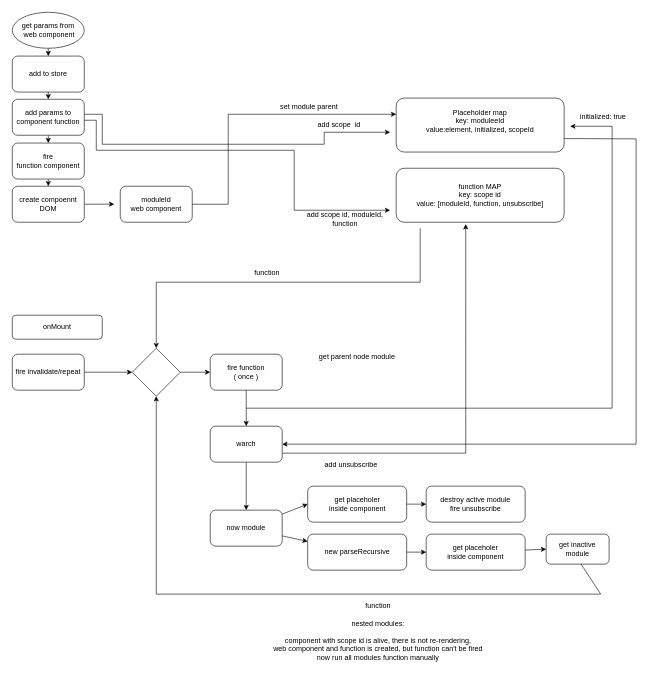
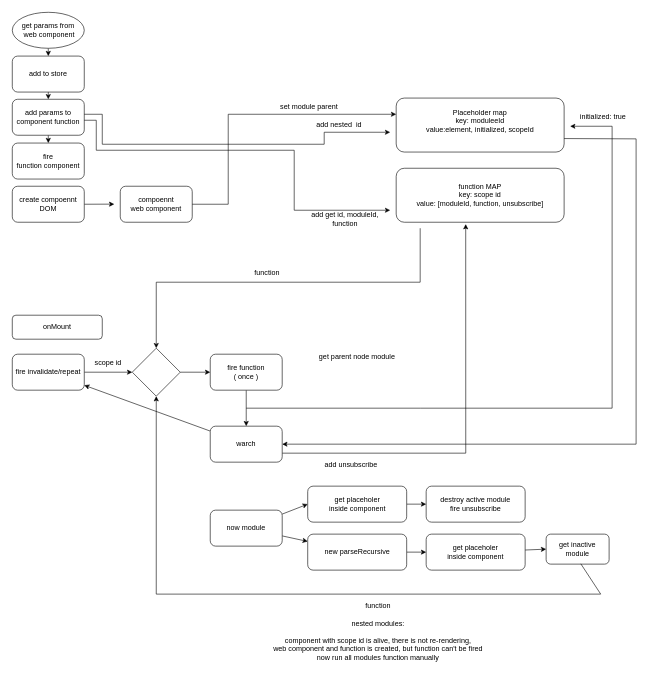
(339, 125) -> (339, 125)
(48, 180) -> none
(156, 204) -> (156, 204)
(345, 219) -> (345, 219)
none -> (108, 363)
(246, 504) -> (149, 409)
